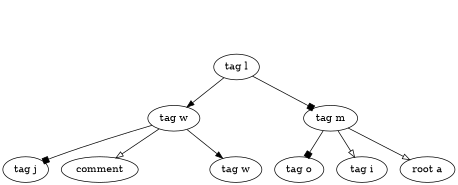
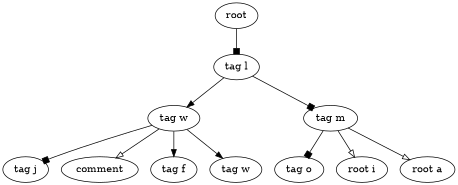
none -> (237, 16)
none -> (174, 170)
(362, 170) -> (362, 170)
